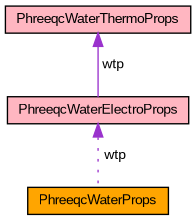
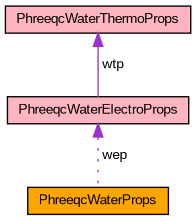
(113, 156) -> (113, 156)
